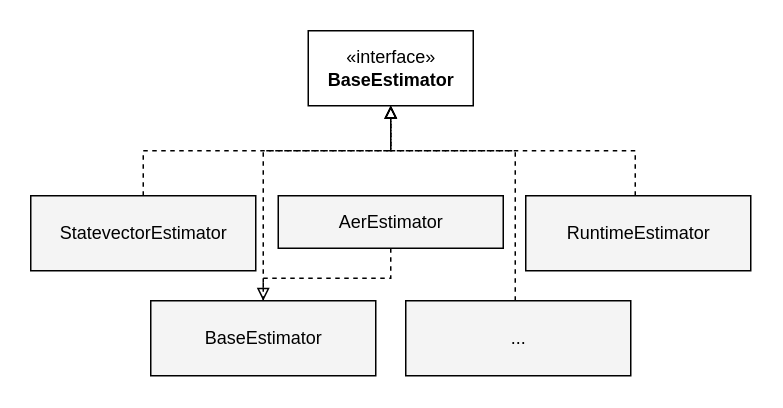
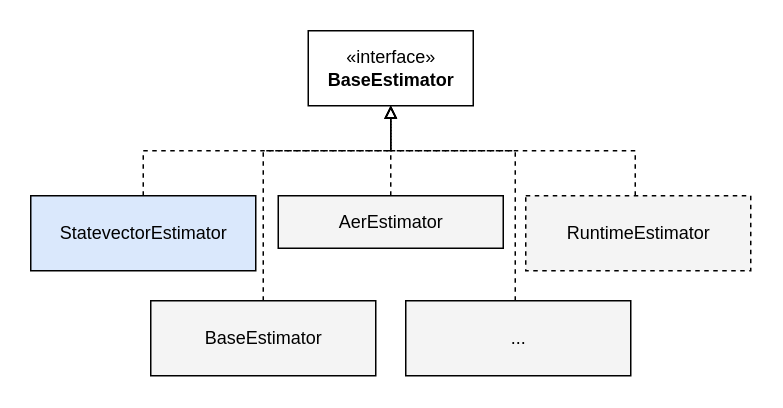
(143, 233) -> (143, 233)
(638, 233) -> (638, 233)
(344, 278) -> (391, 175)
